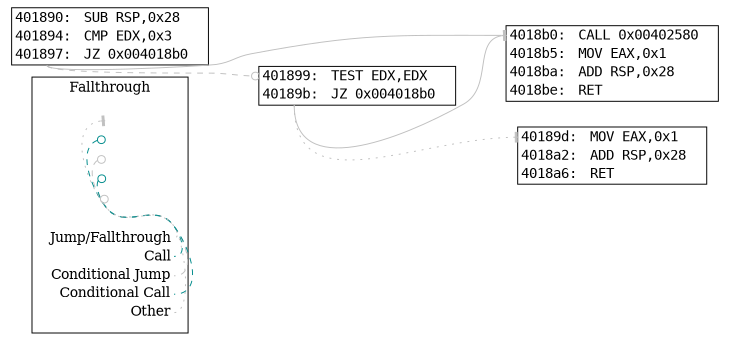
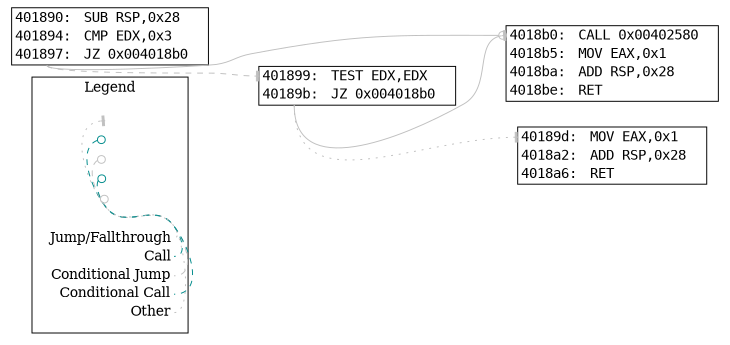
(273, 50) -> (272, 50)
(195, 73) -> (197, 73)
(110, 88) -> (110, 88)
